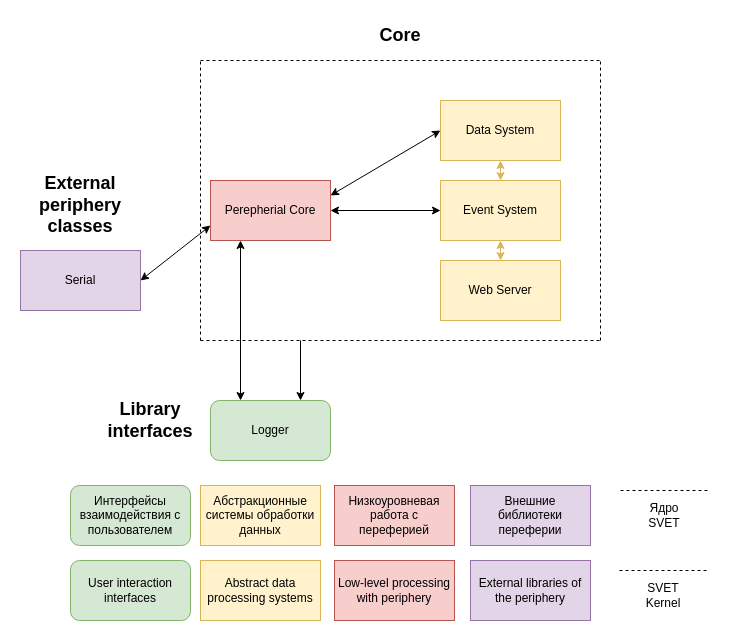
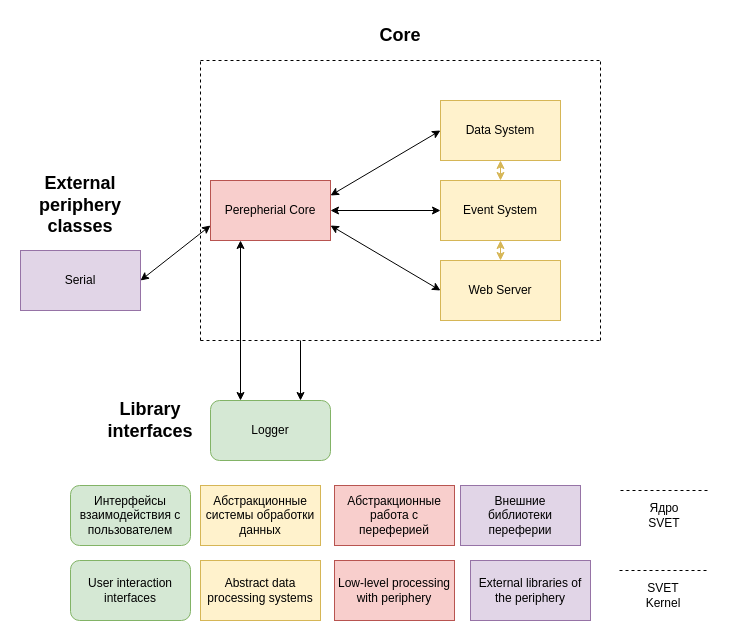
none -> (385, 258)
(395, 516) -> (395, 516)
(531, 516) -> (521, 516)
